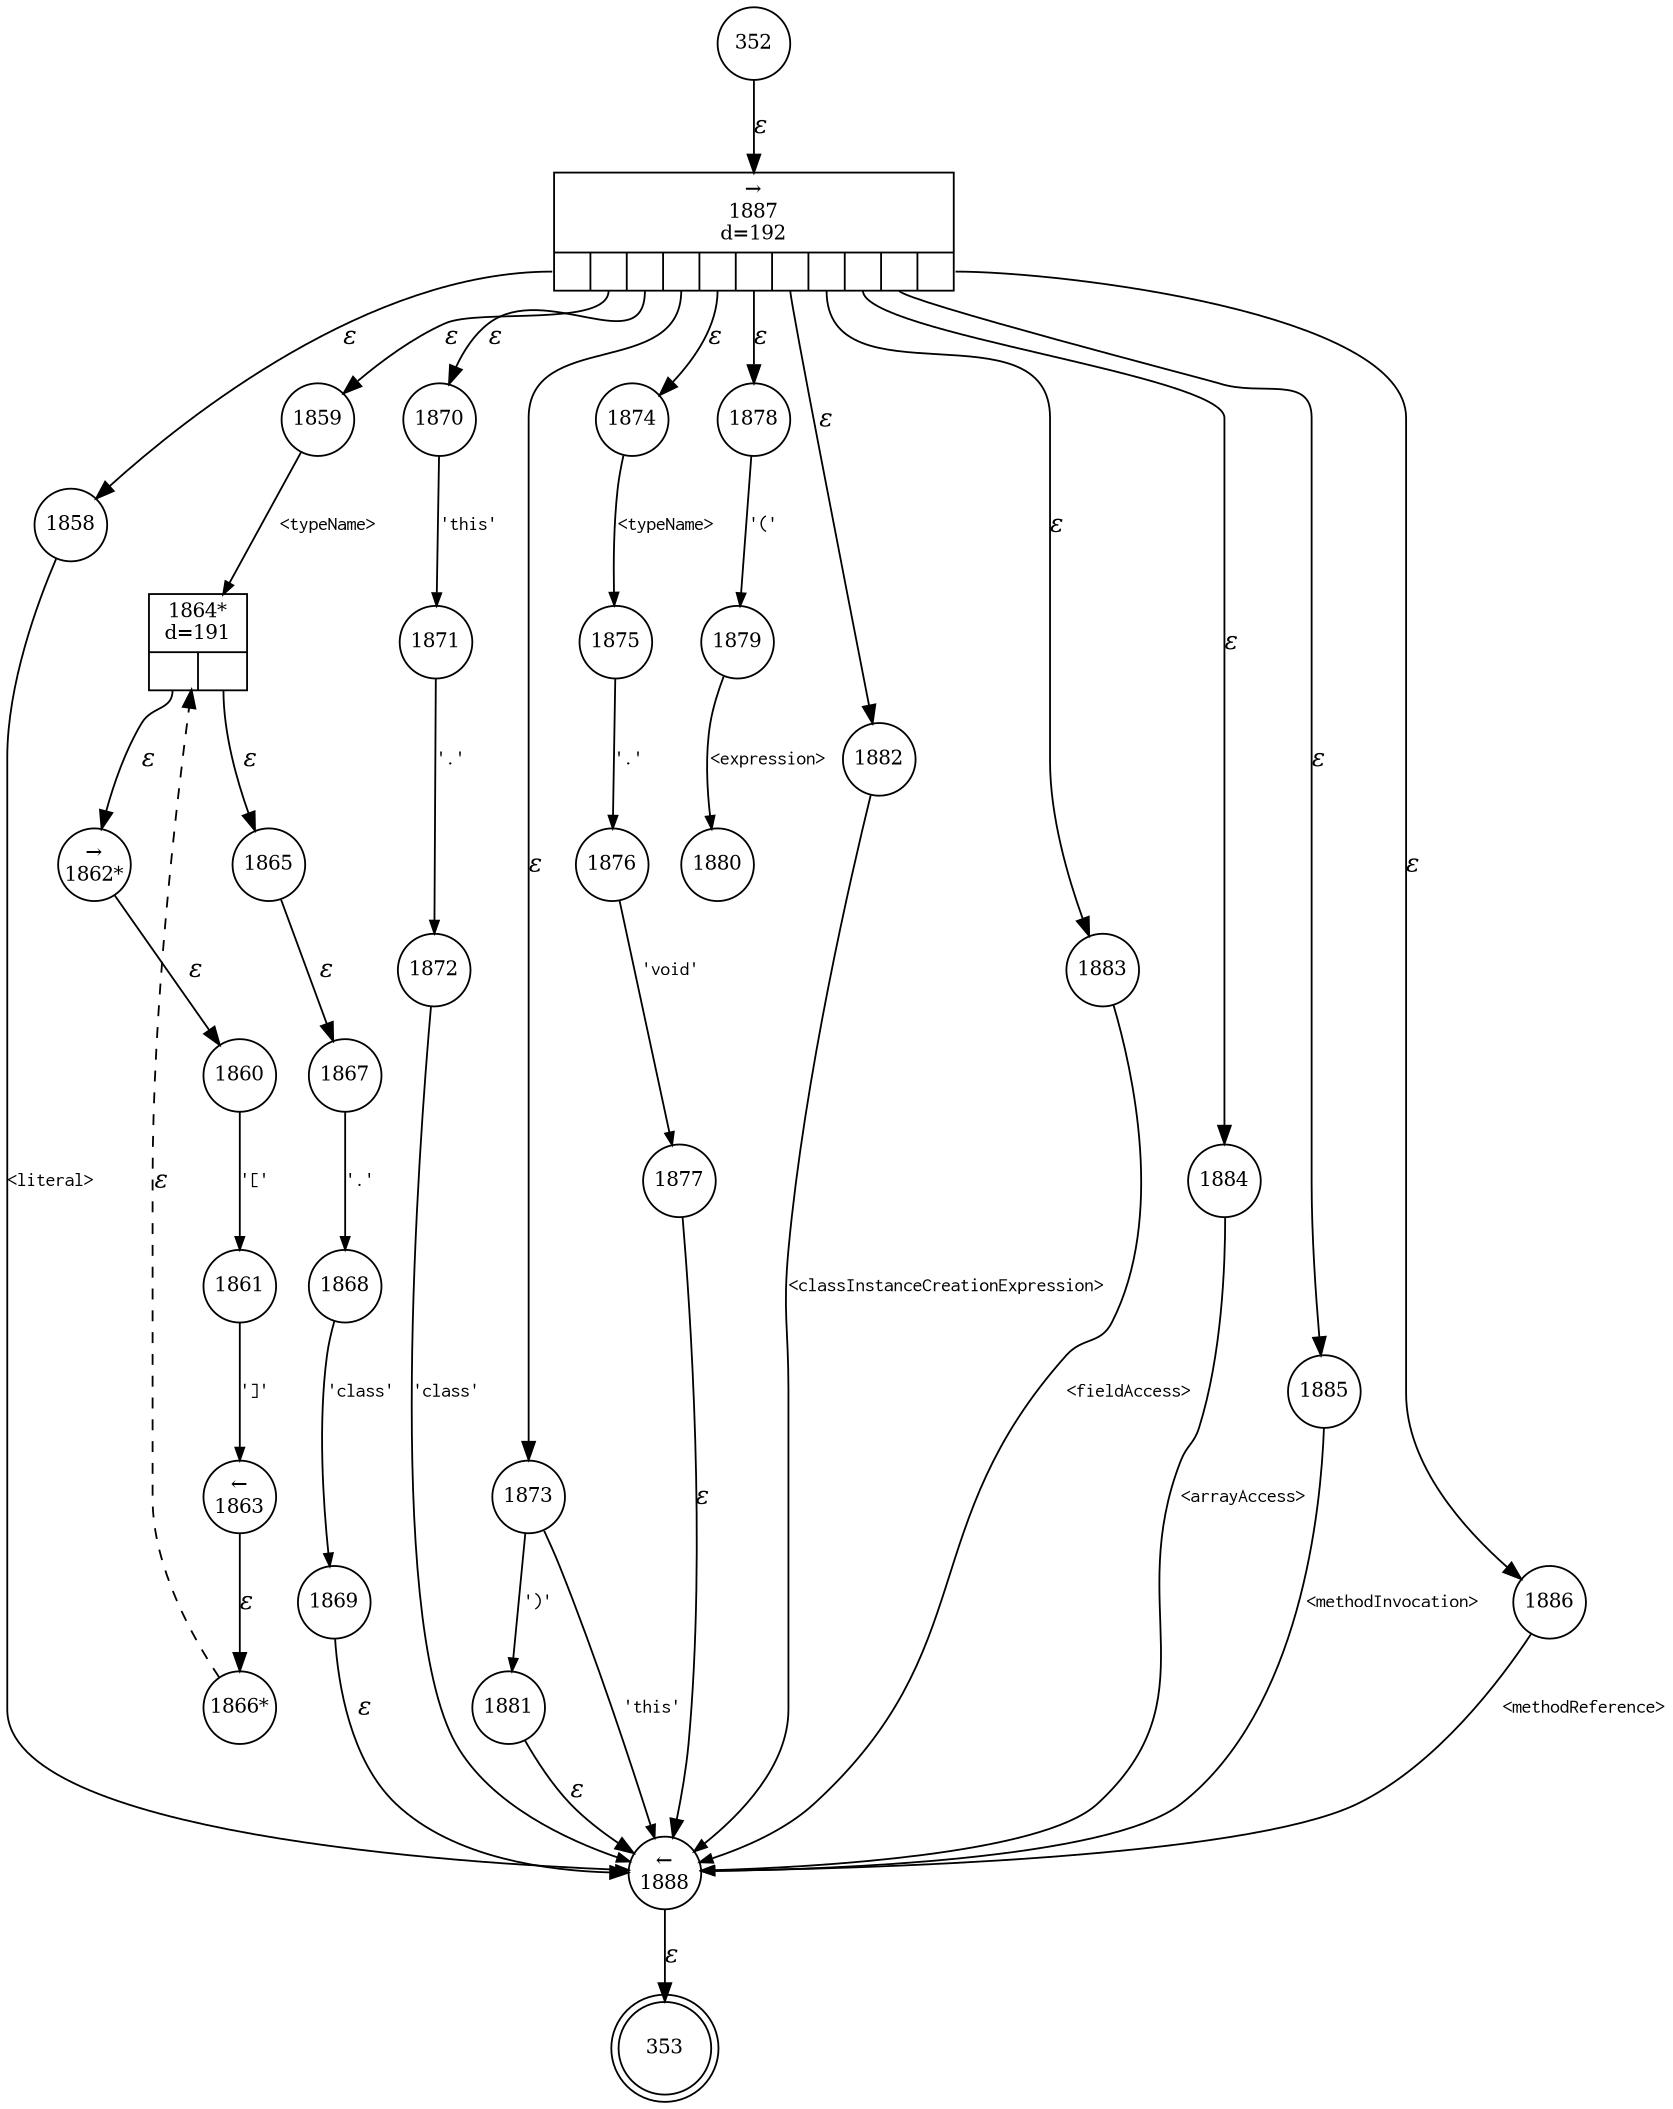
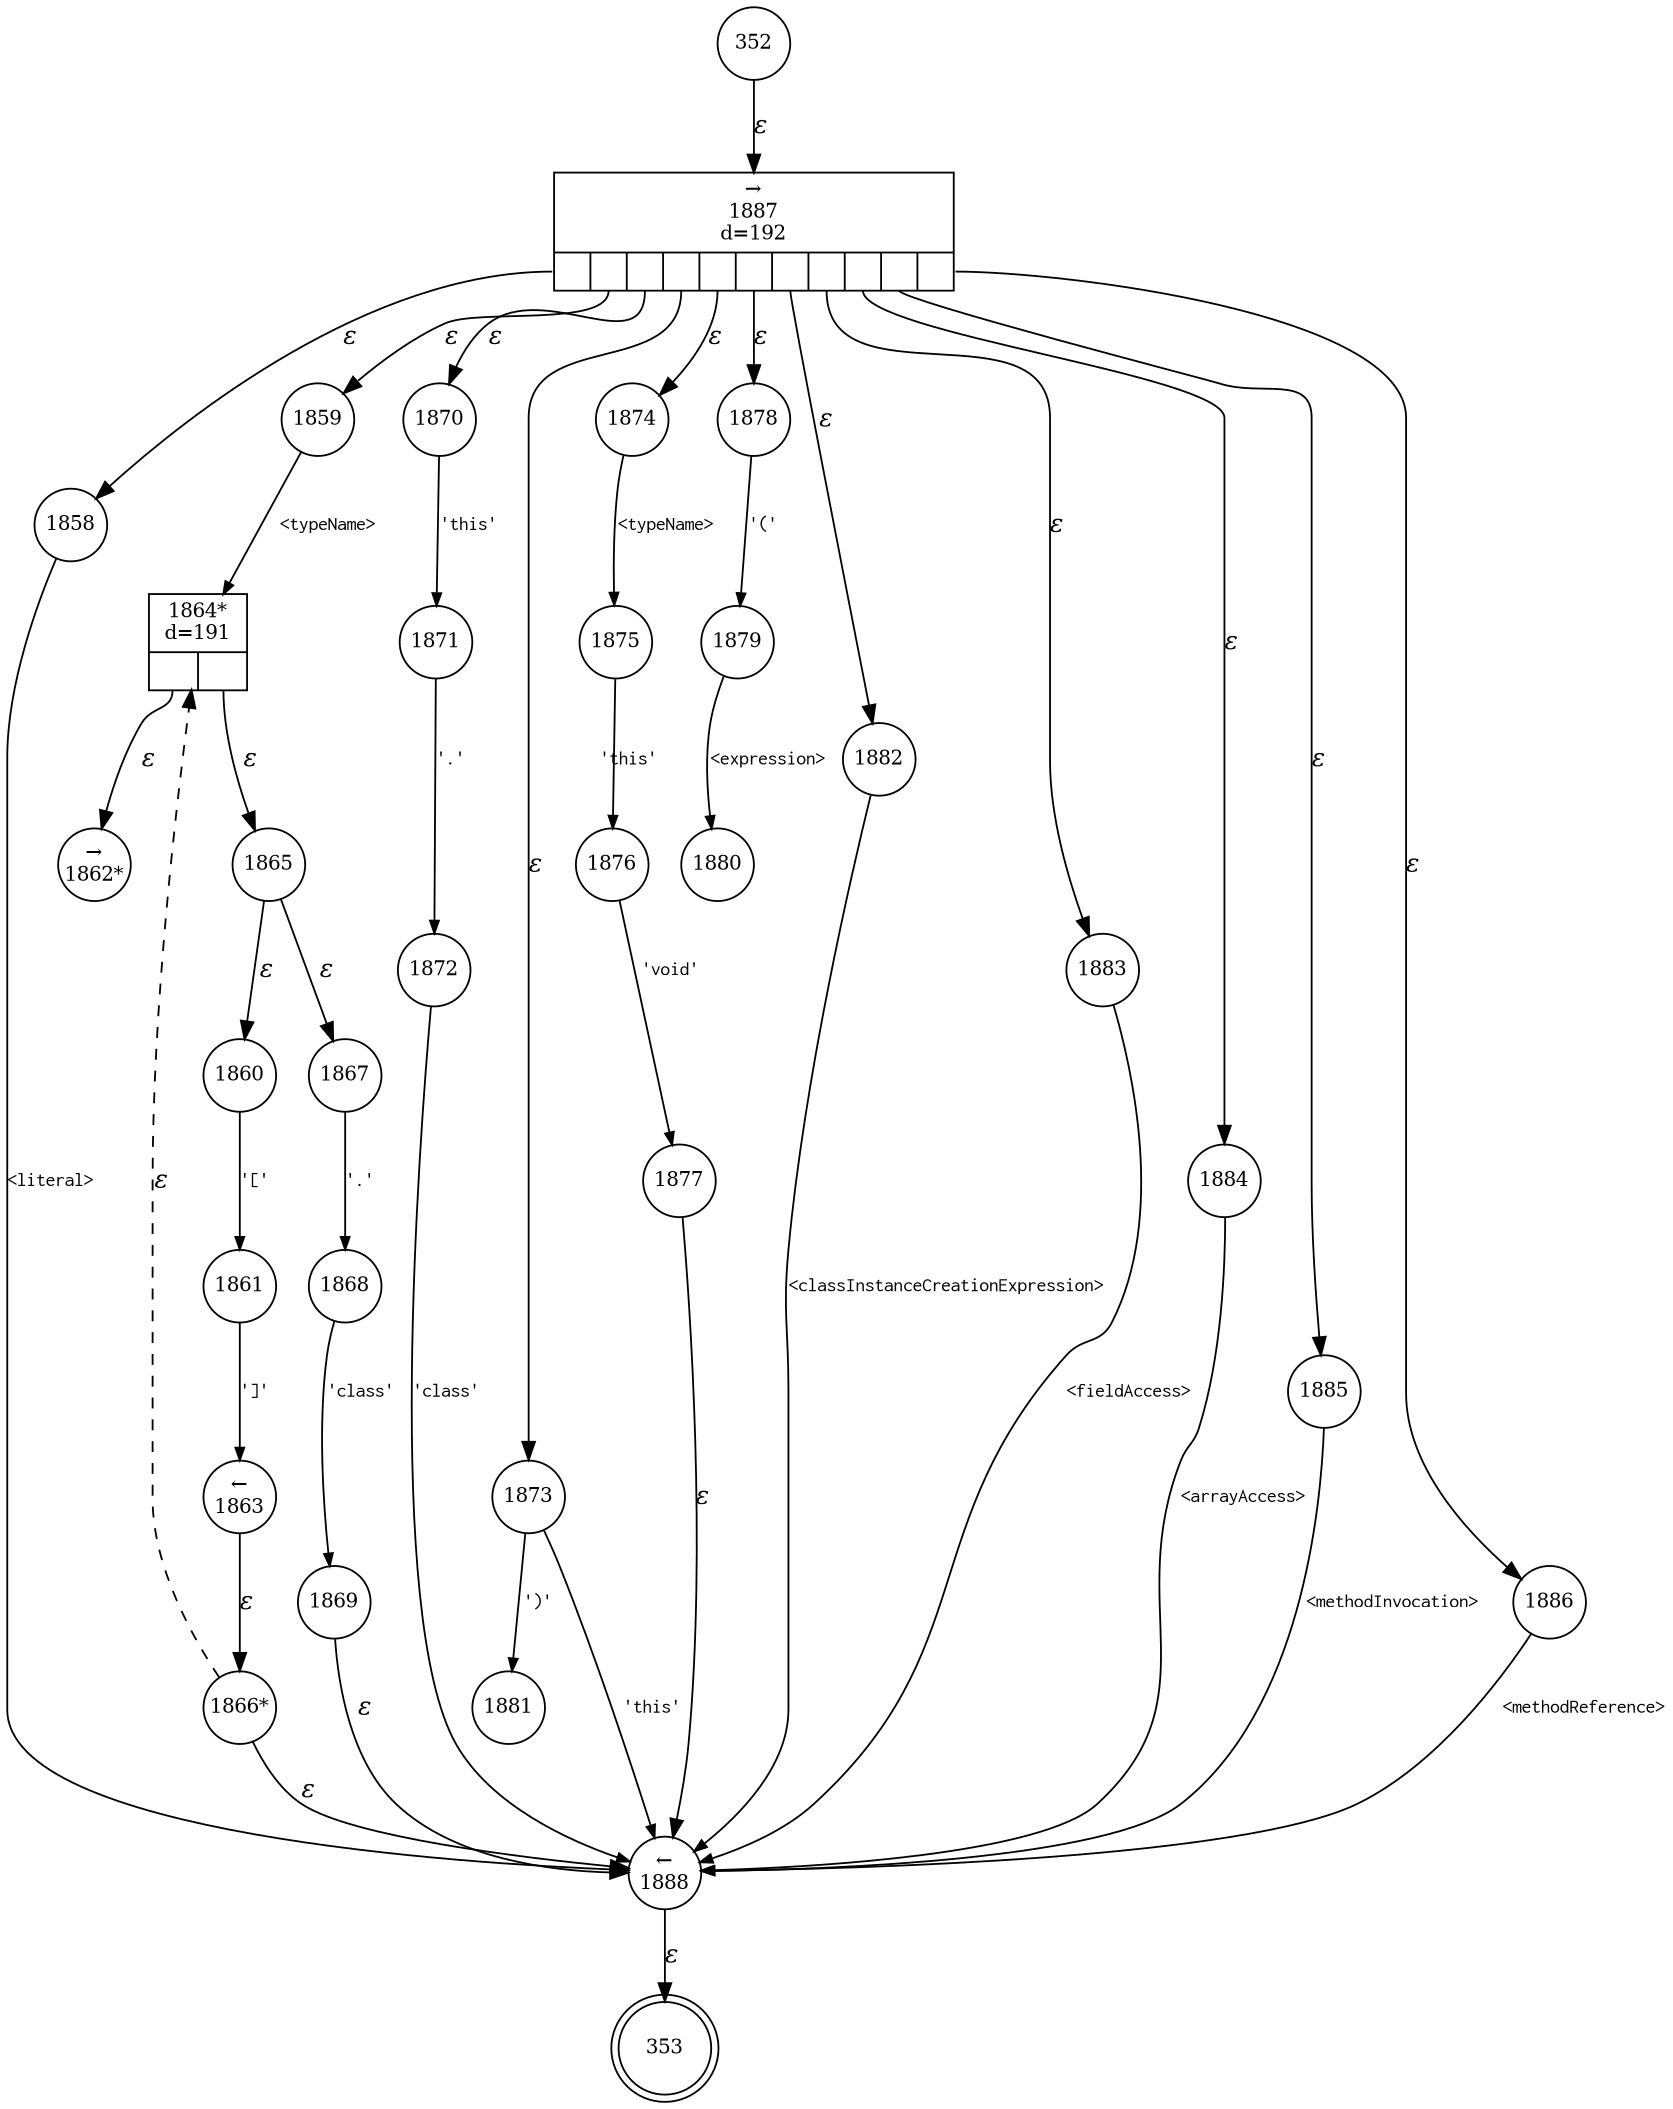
(629, 759) -> (629, 759)
(150, 946) -> (256, 961)
(565, 1798) -> (414, 1839)
